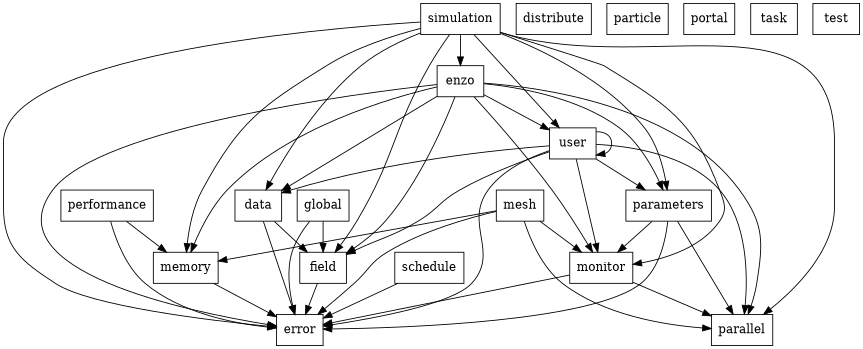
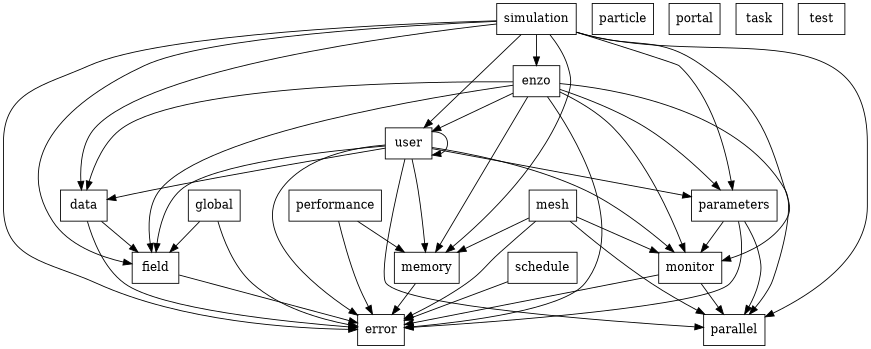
(554, 19) -> none
none -> (420, 201)
